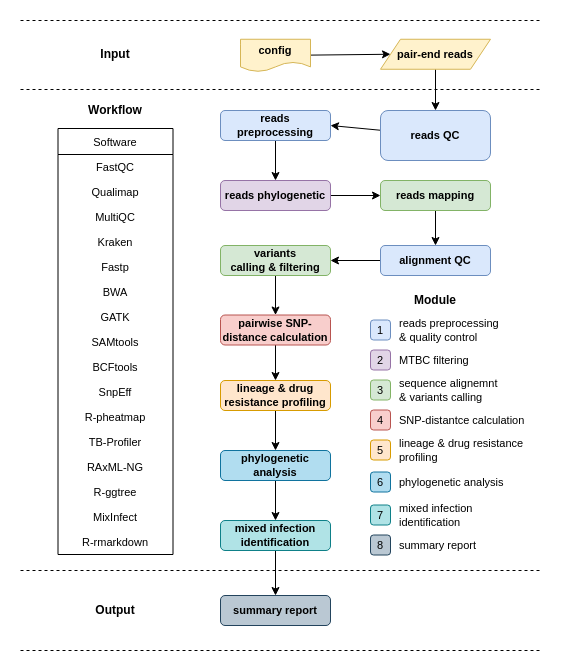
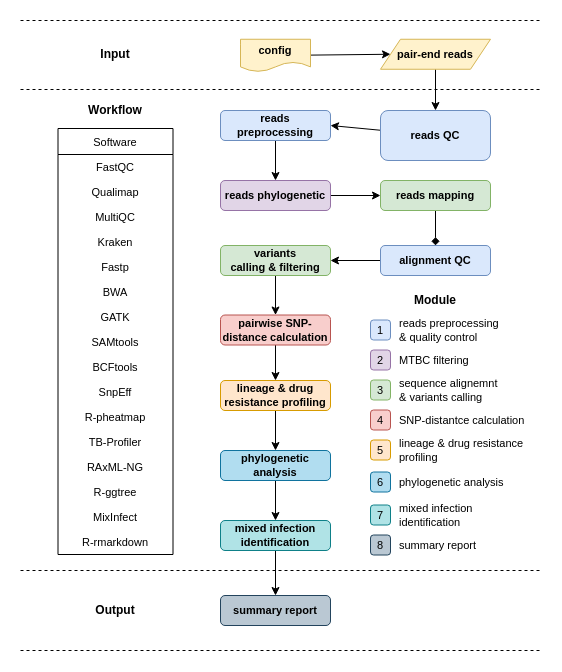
(436, 237) -> (436, 236)
